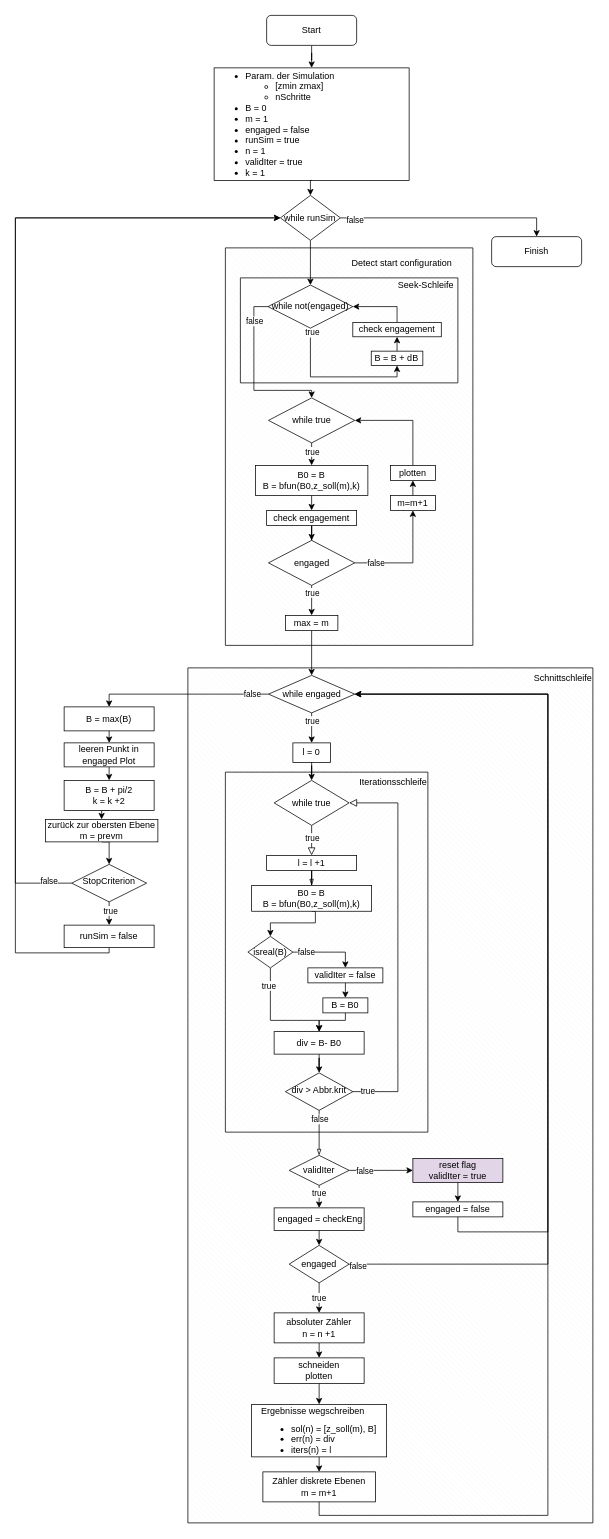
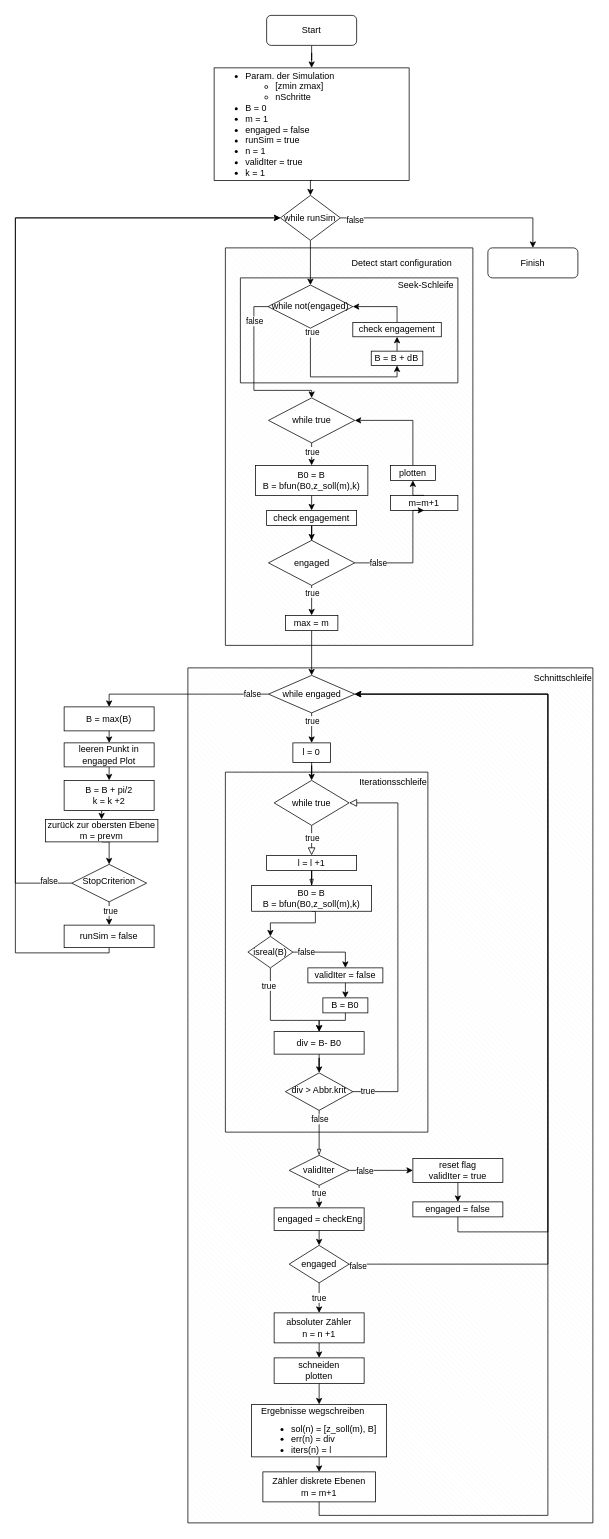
(537, 252) -> (533, 263)
(413, 503) -> (424, 503)
(458, 1170) -> (458, 1170)
